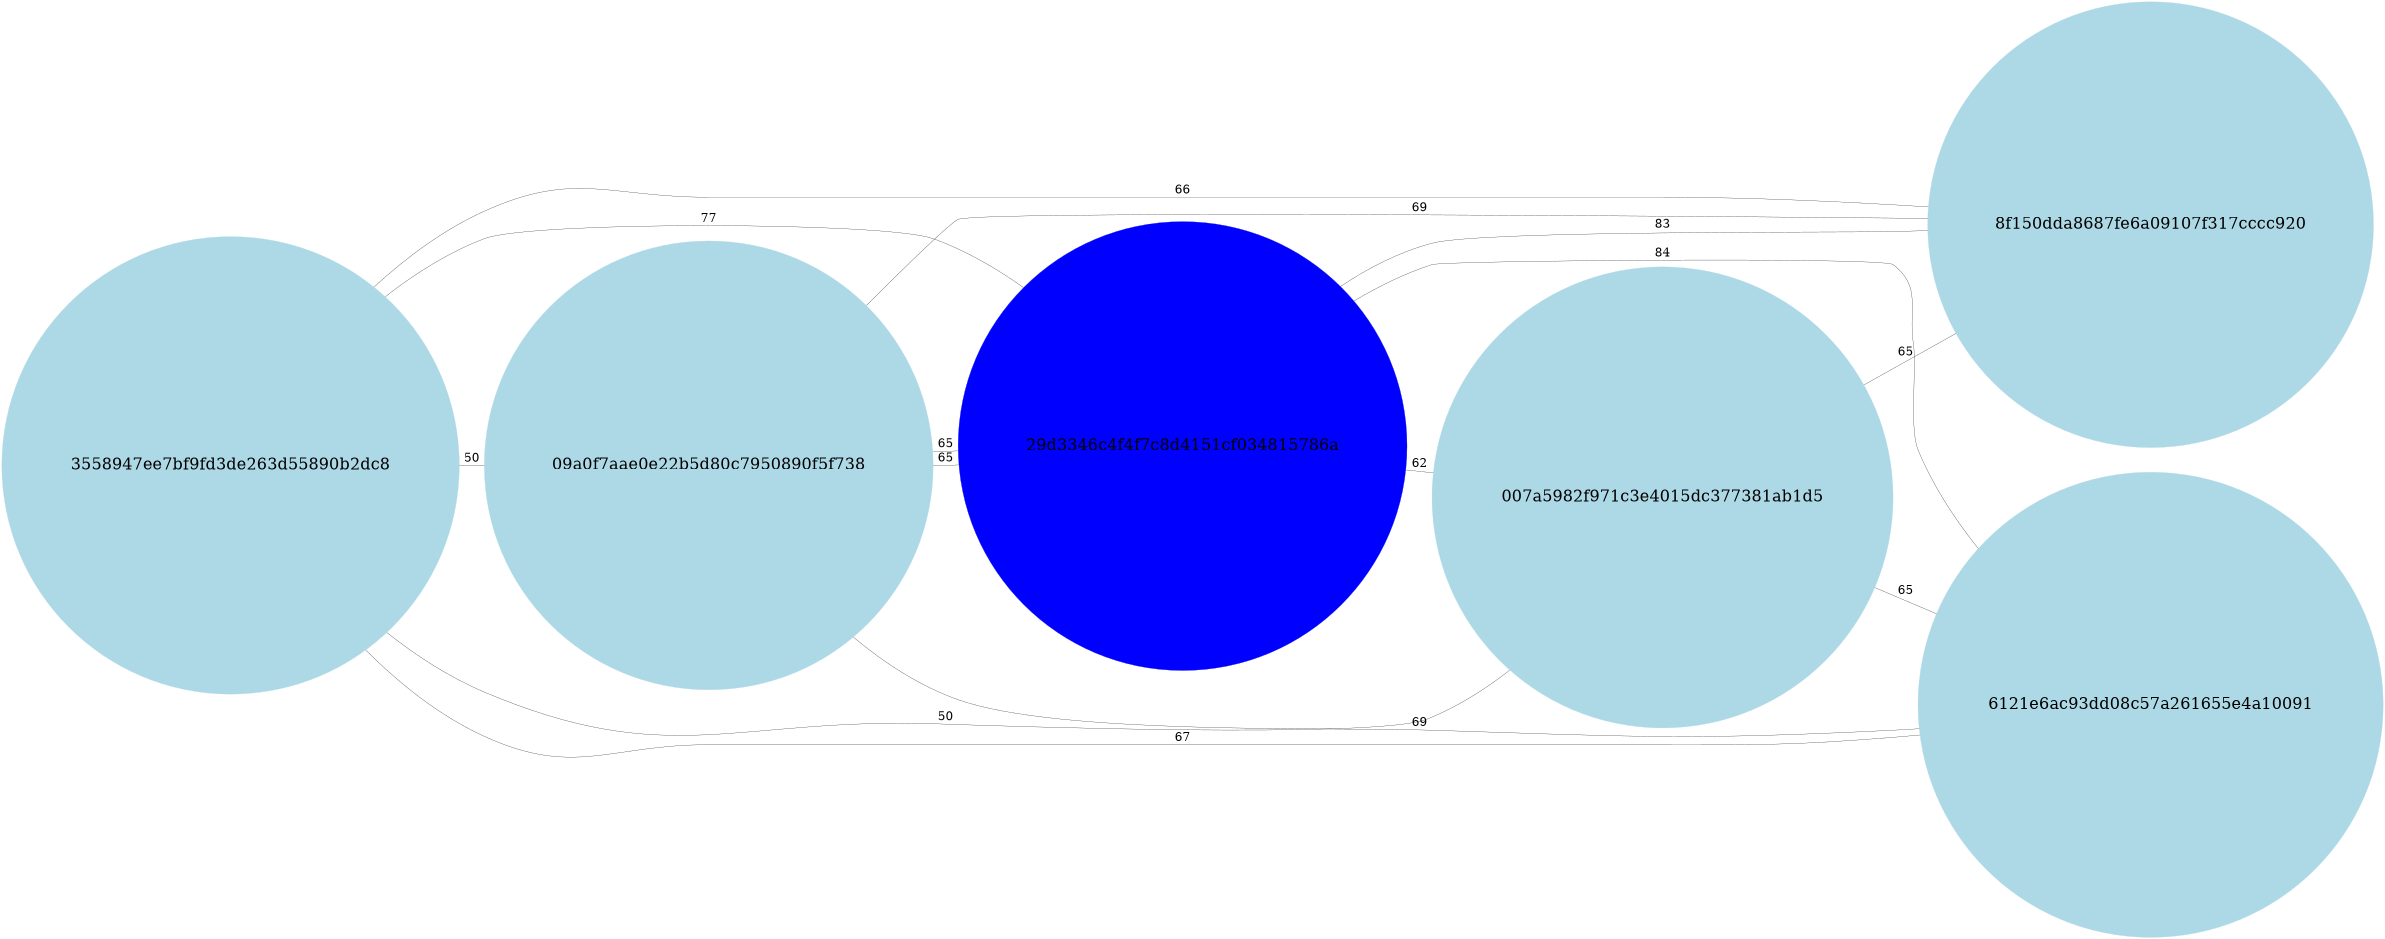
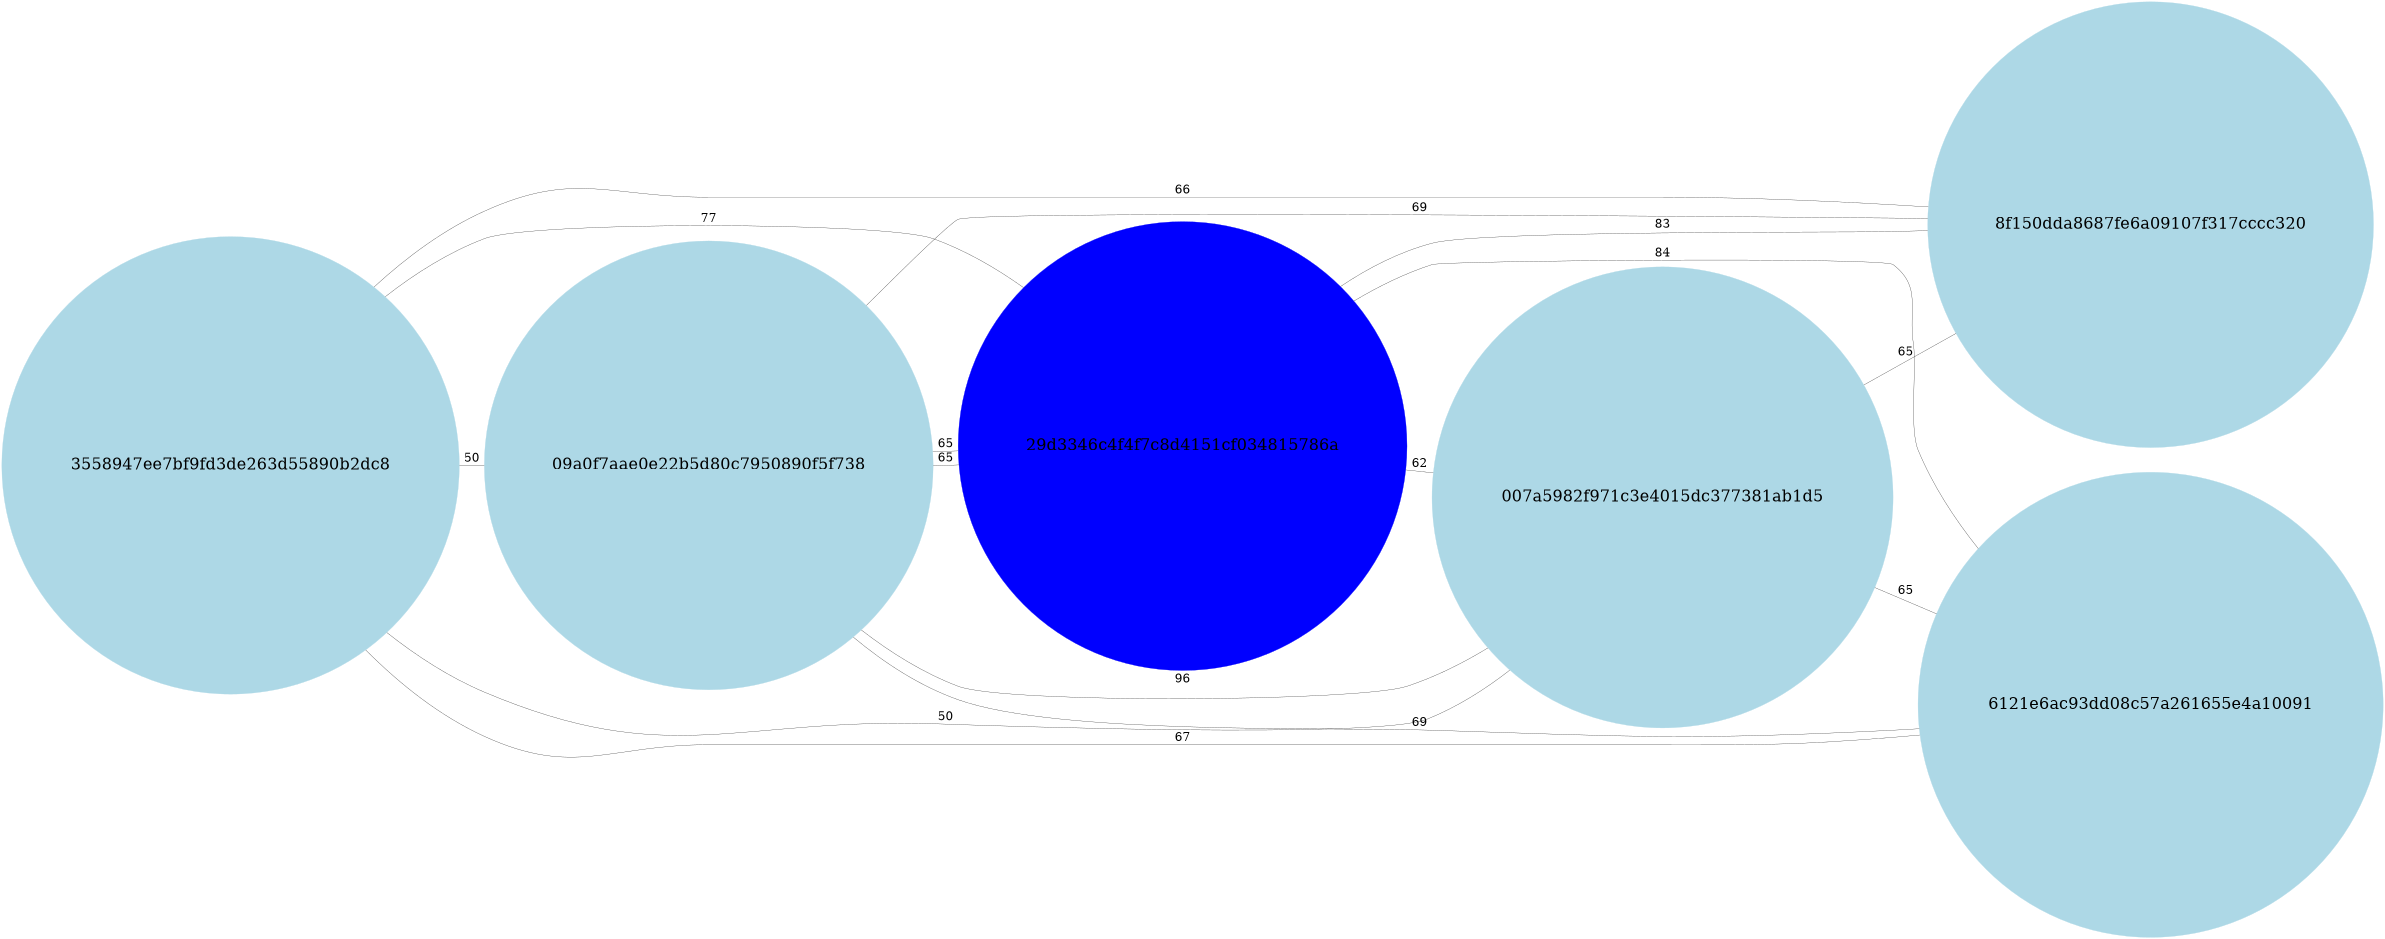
(2151, 225) -> (2151, 225)
none -> (1171, 699)
